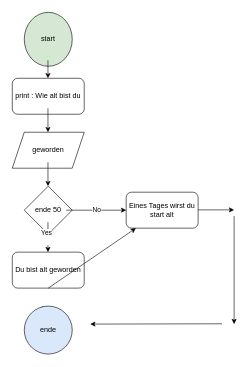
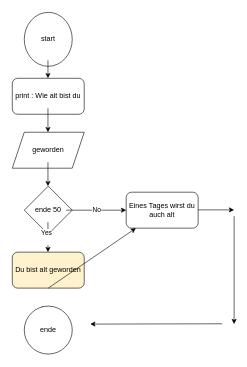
(48, 39) -> (48, 39)
(162, 210) -> (162, 210)
(48, 270) -> (48, 270)
(48, 330) -> (48, 330)
